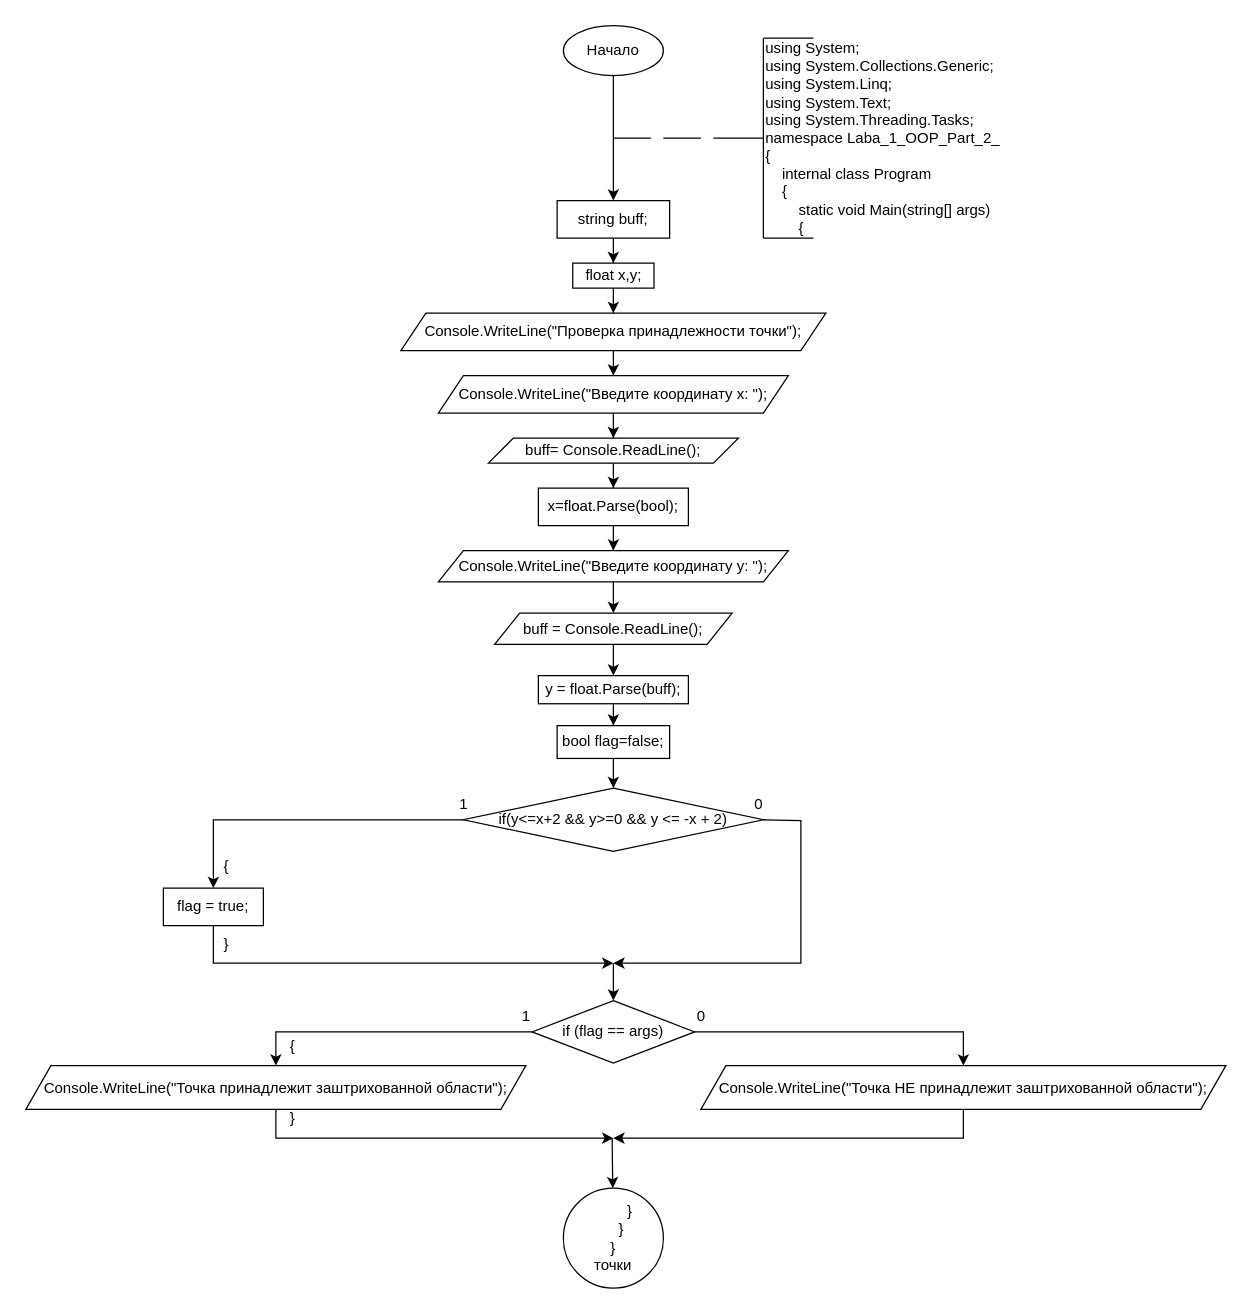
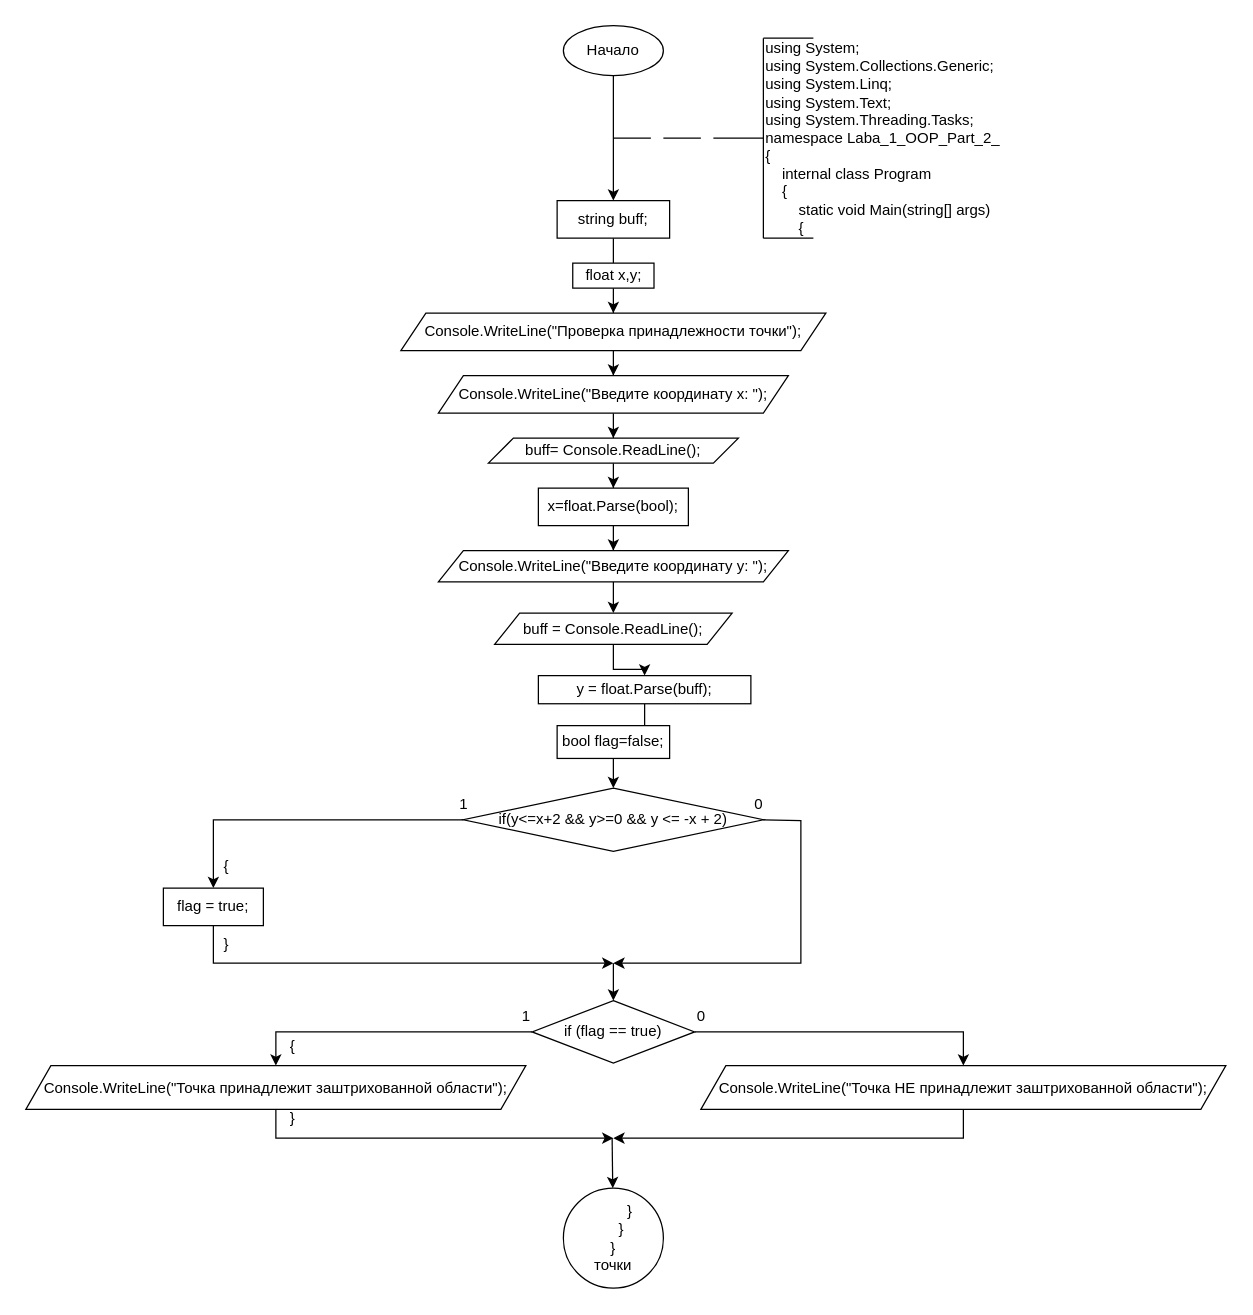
(613, 253) -> (613, 256)
(613, 690) -> (644, 690)
(613, 1032) -> (613, 1032)
